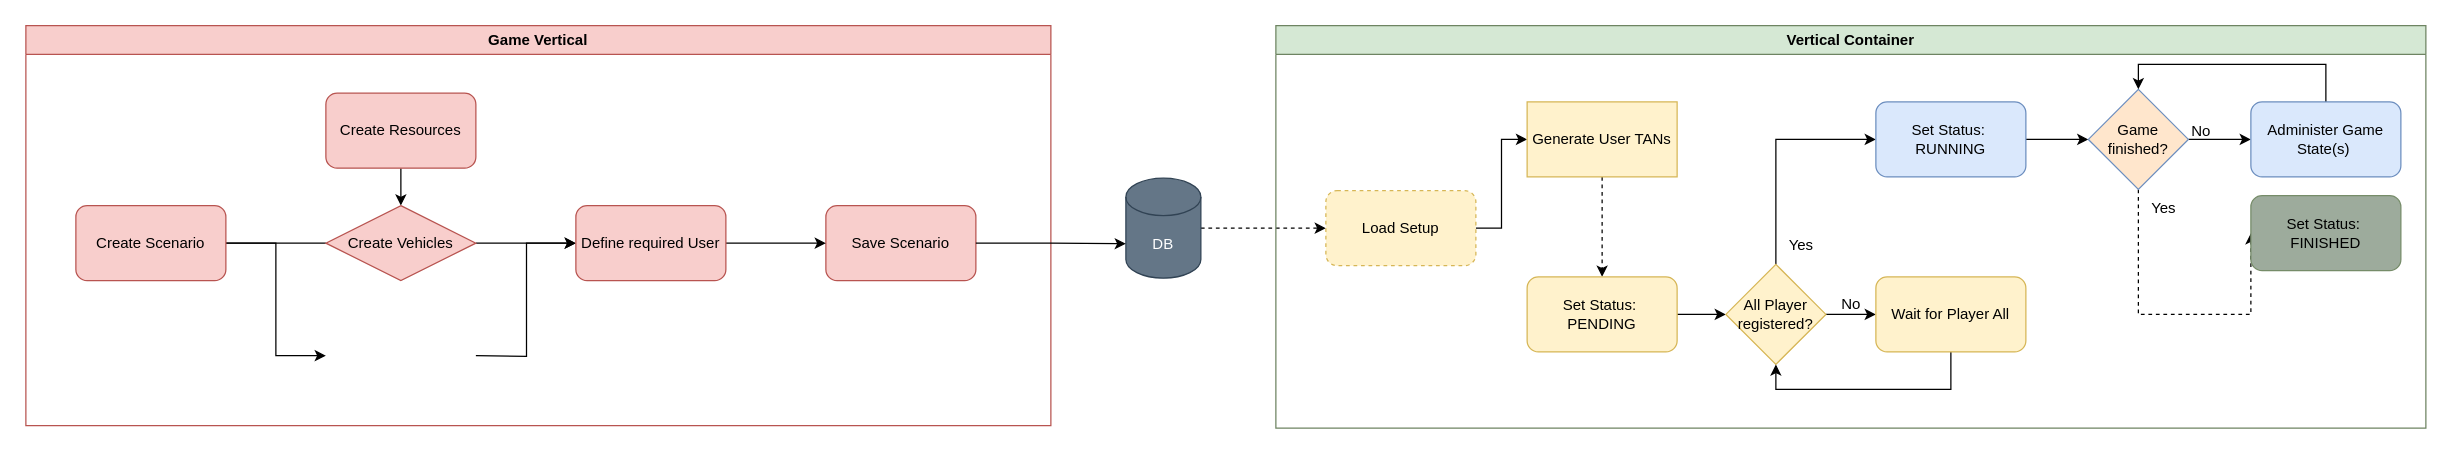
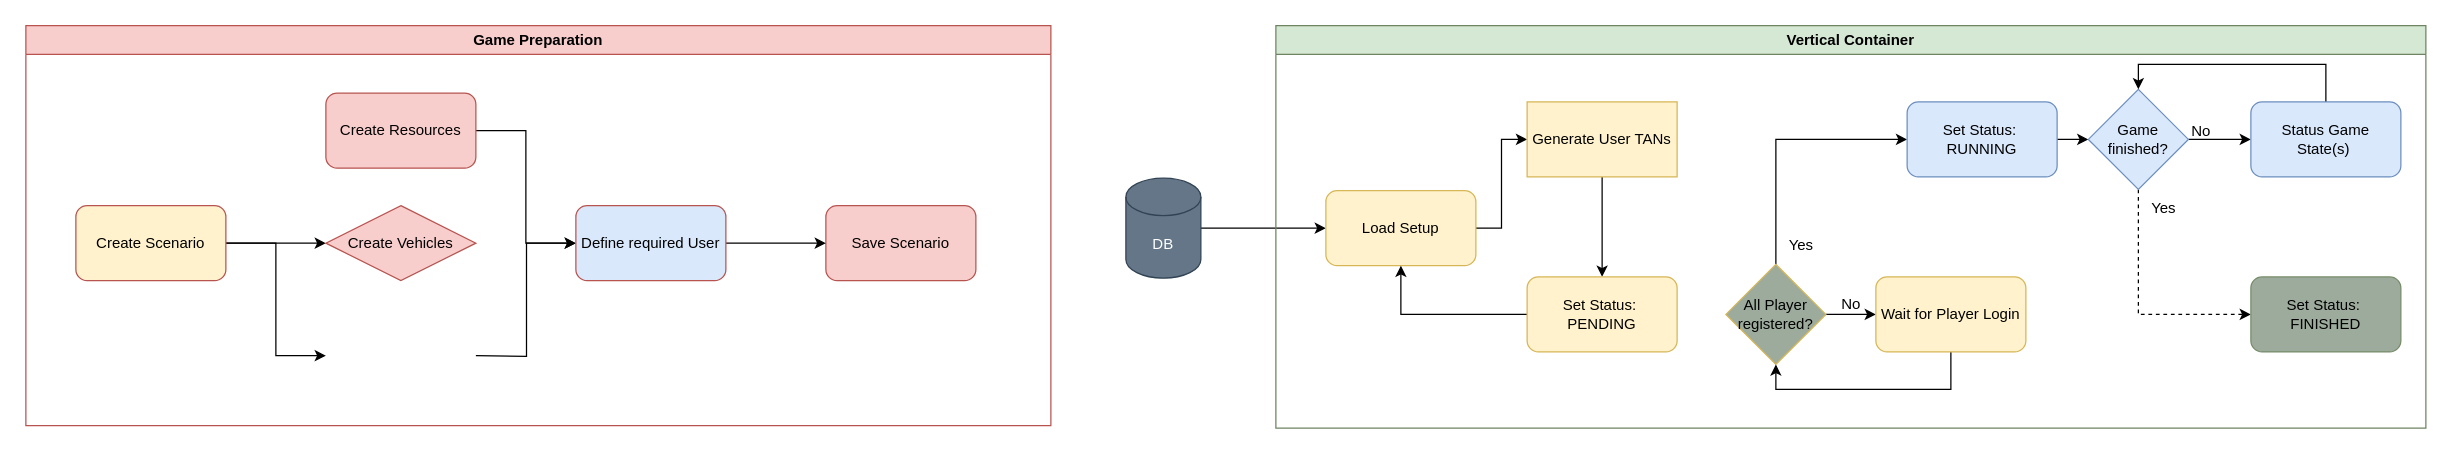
(538, 41) -> (538, 41)
(1951, 139) -> (1982, 139)
(2138, 139) -> (2138, 139)
(2326, 139) -> (2326, 139)
(401, 191) -> (526, 161)
(1602, 223) -> (1602, 223)
(1258, 228) -> (1258, 228)
(1401, 228) -> (1401, 228)
(2326, 233) -> (2326, 314)
(151, 243) -> (151, 243)
(319, 243) -> (316, 243)
(499, 243) -> none
(651, 243) -> (651, 243)
(1047, 243) -> none
(1698, 314) -> (1444, 314)
(1776, 314) -> (1776, 314)
(1951, 314) -> (1951, 314)
